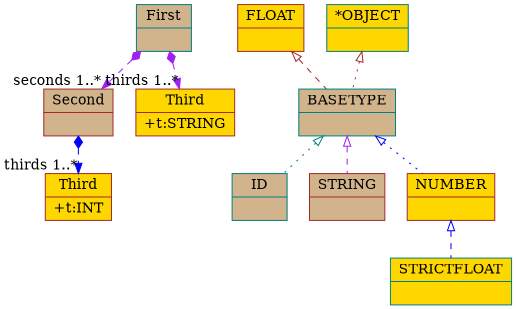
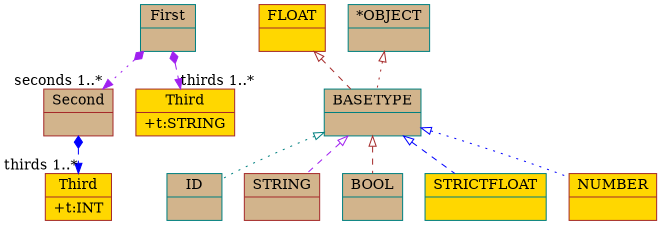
(368, 28) -> (389, 28)
(121, 71) -> (122, 71)
none -> (373, 197)
(451, 244) -> (433, 158)
